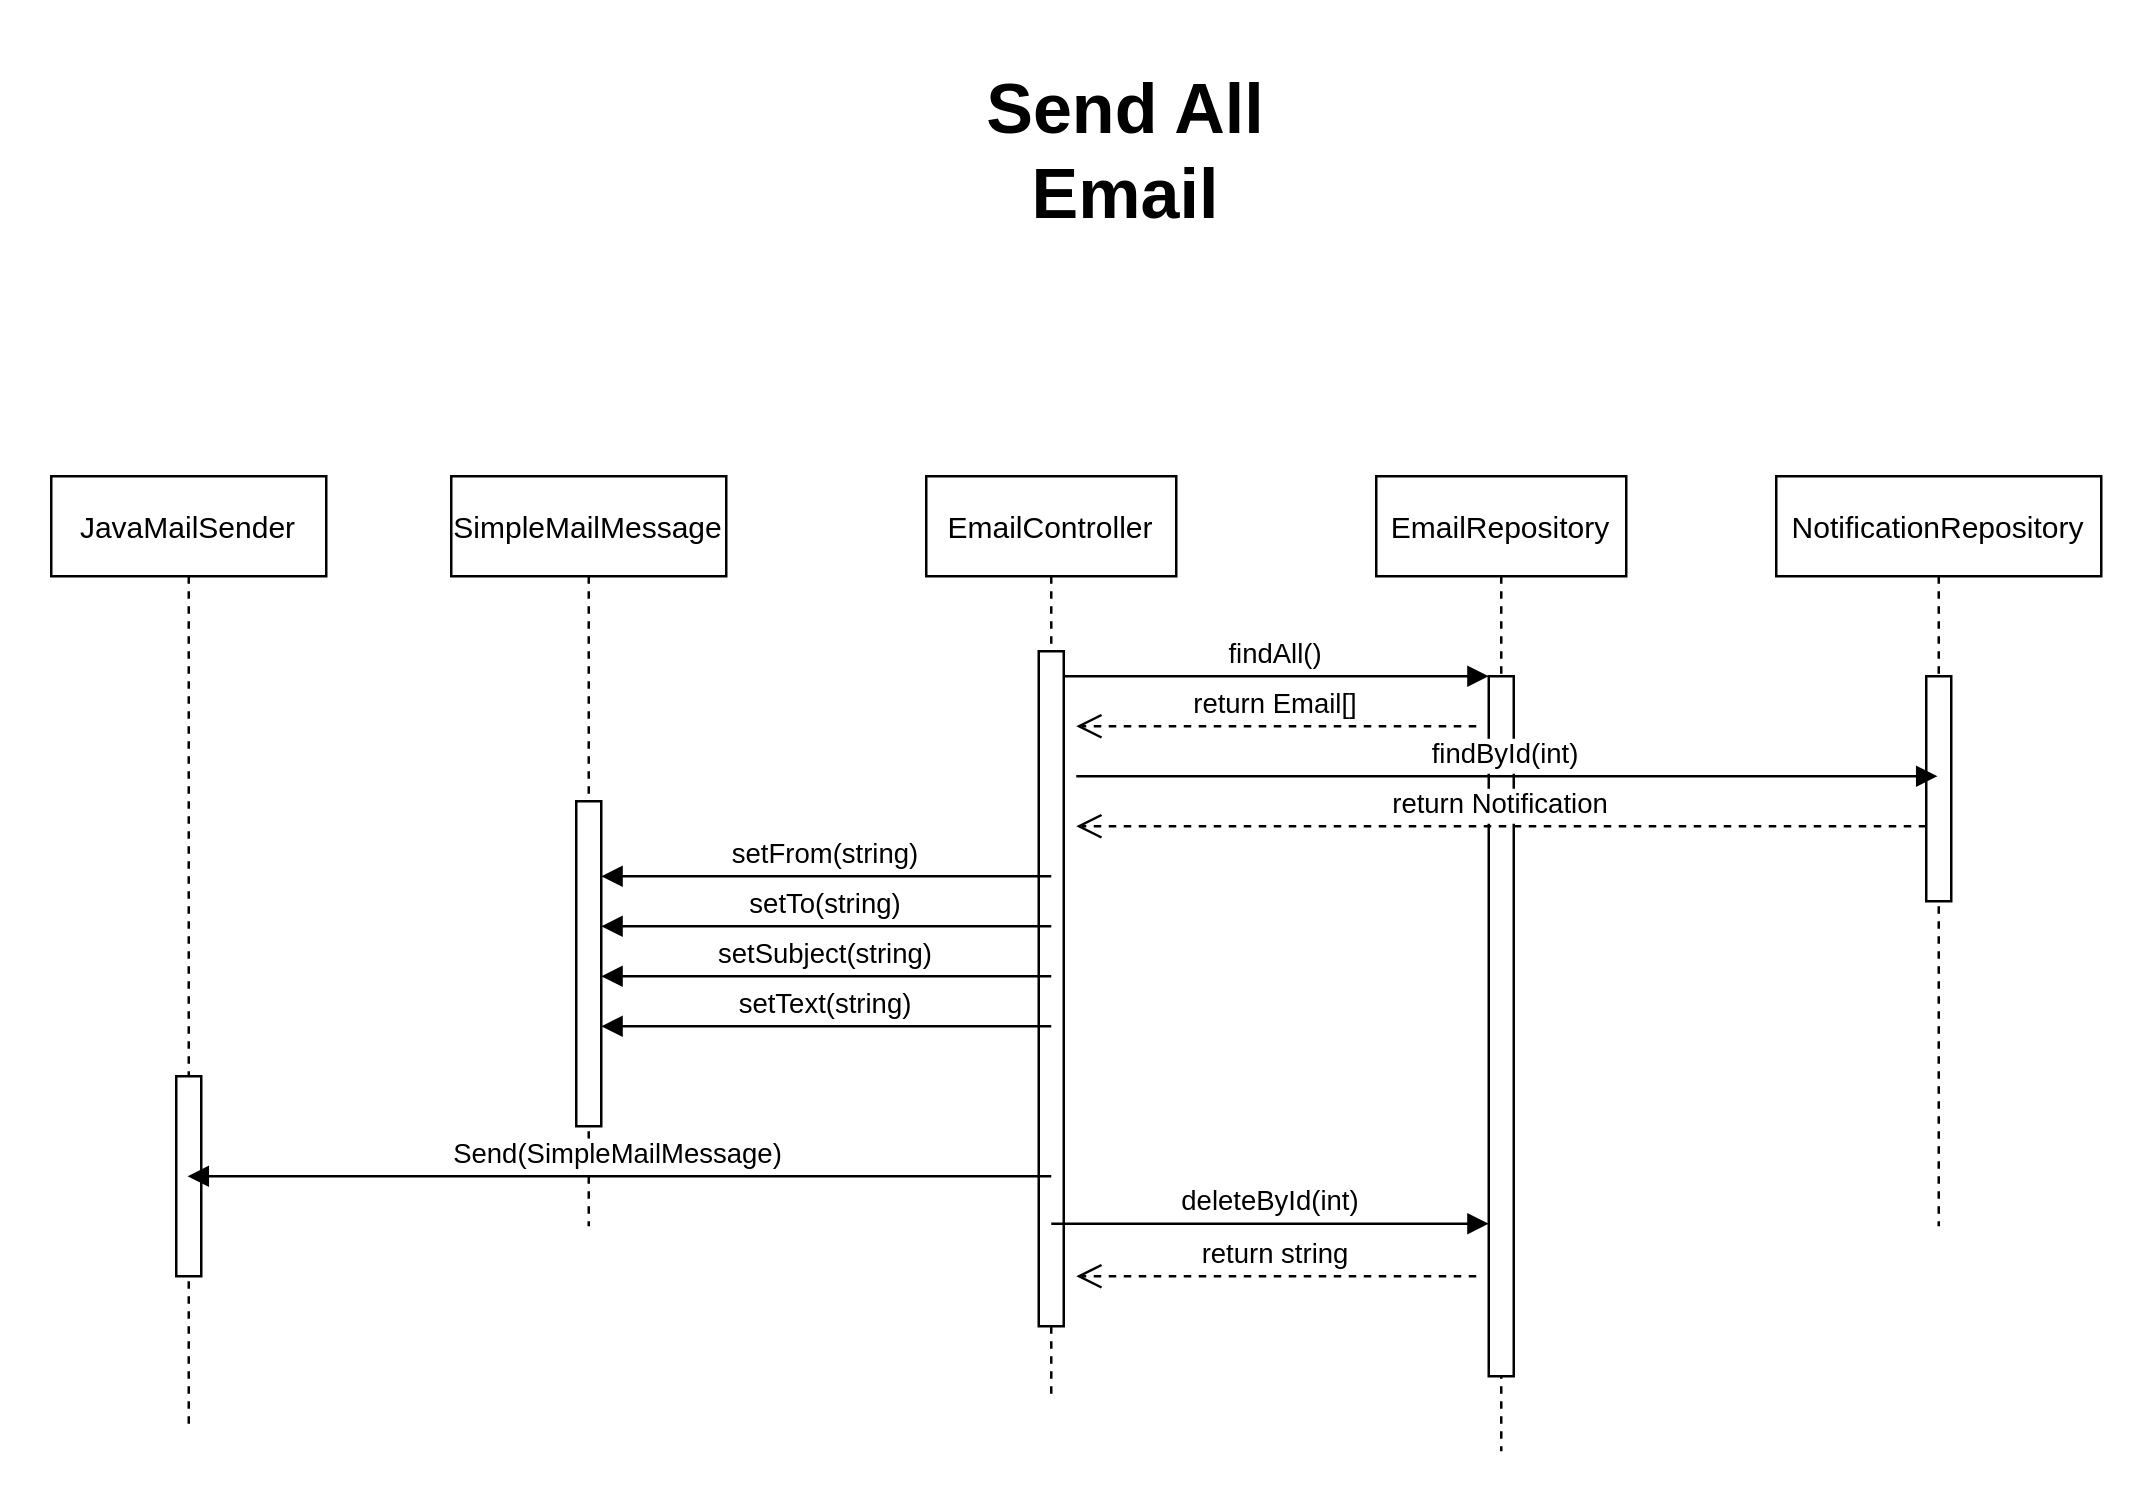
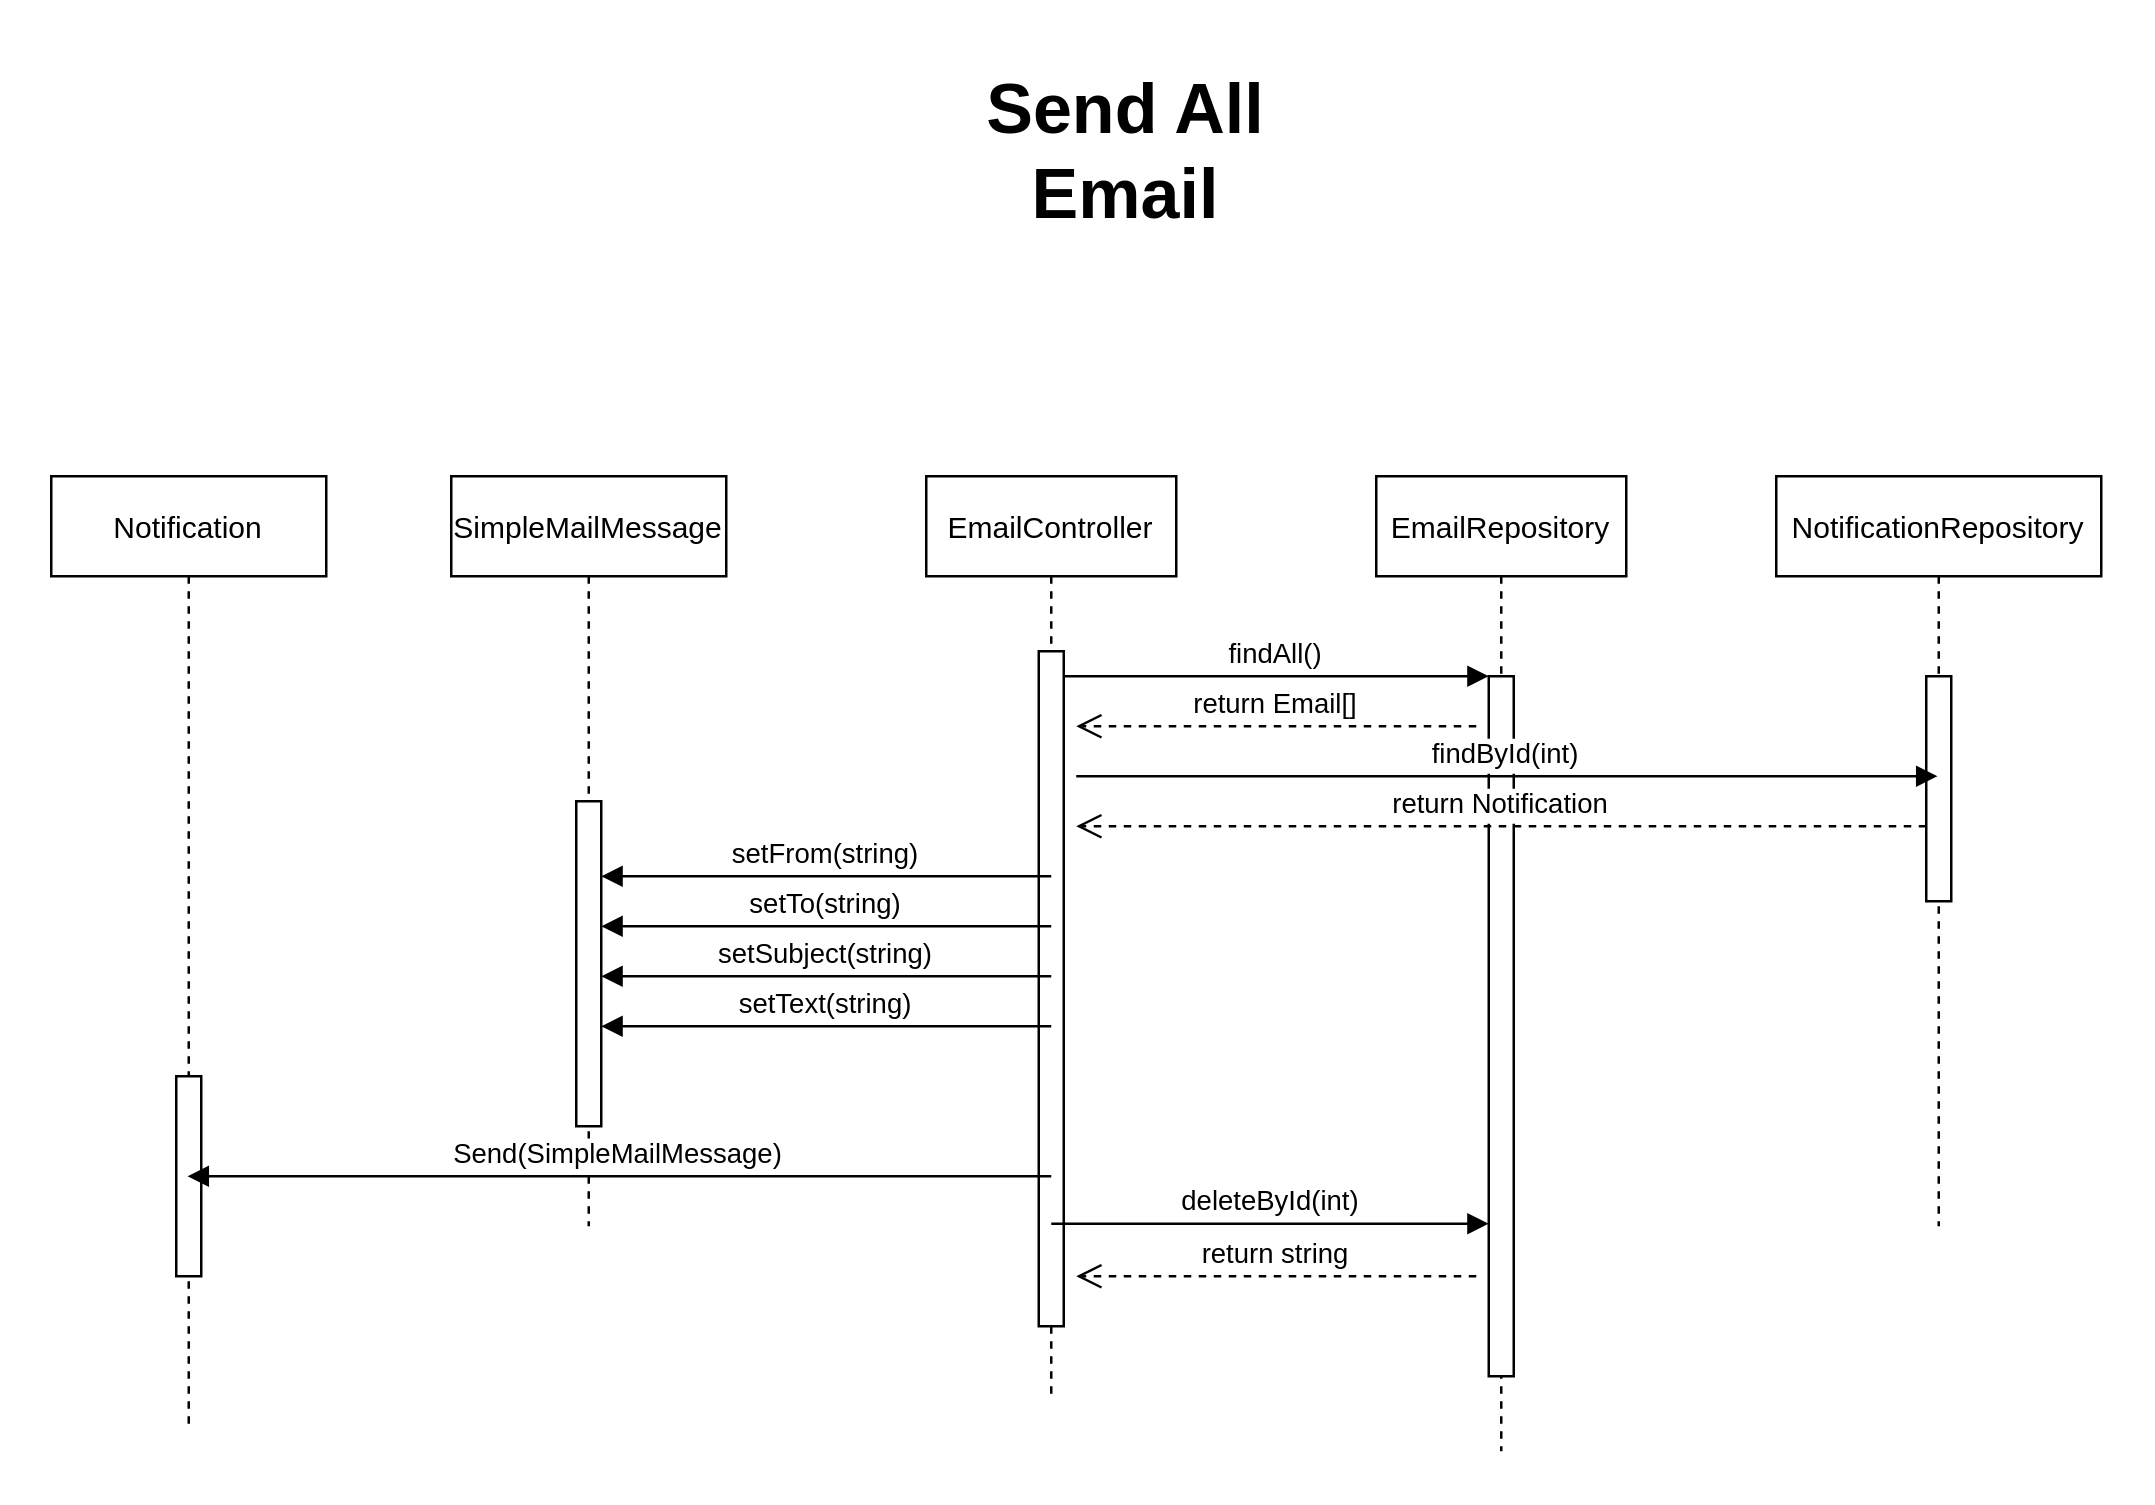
(188, 528) -> (188, 528)
